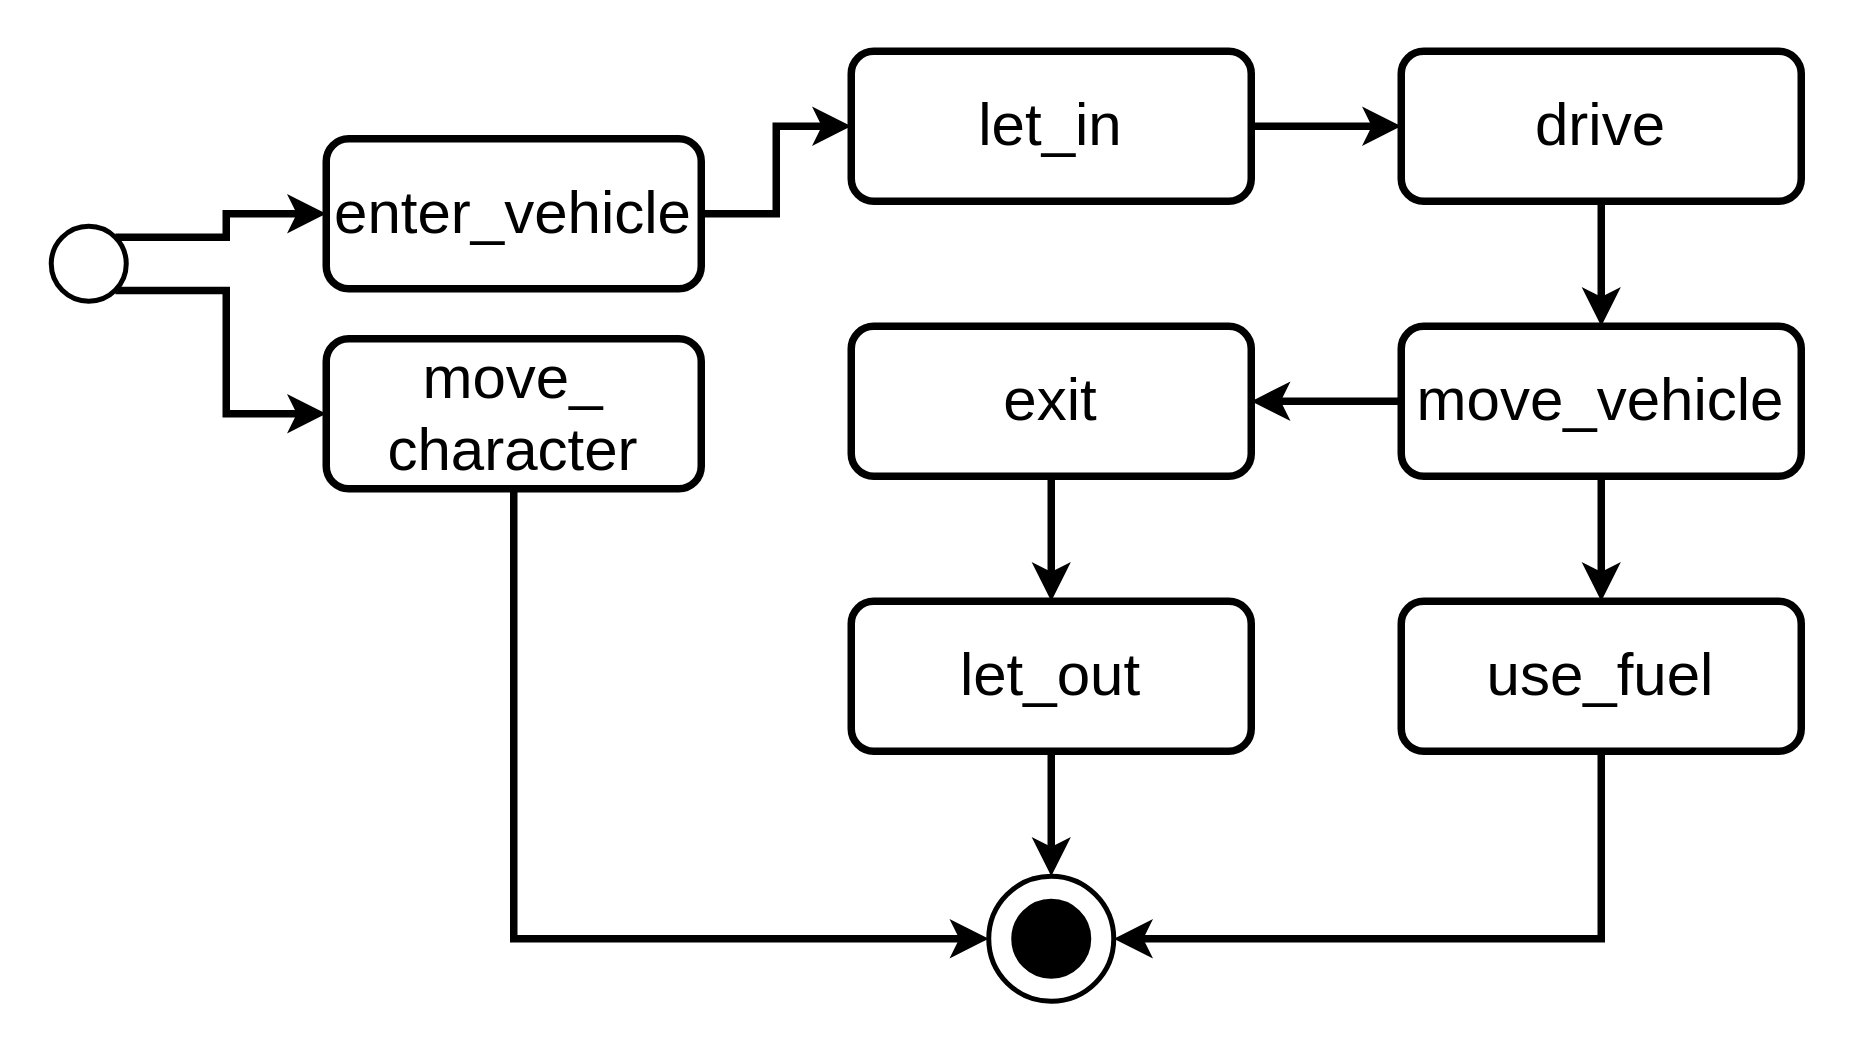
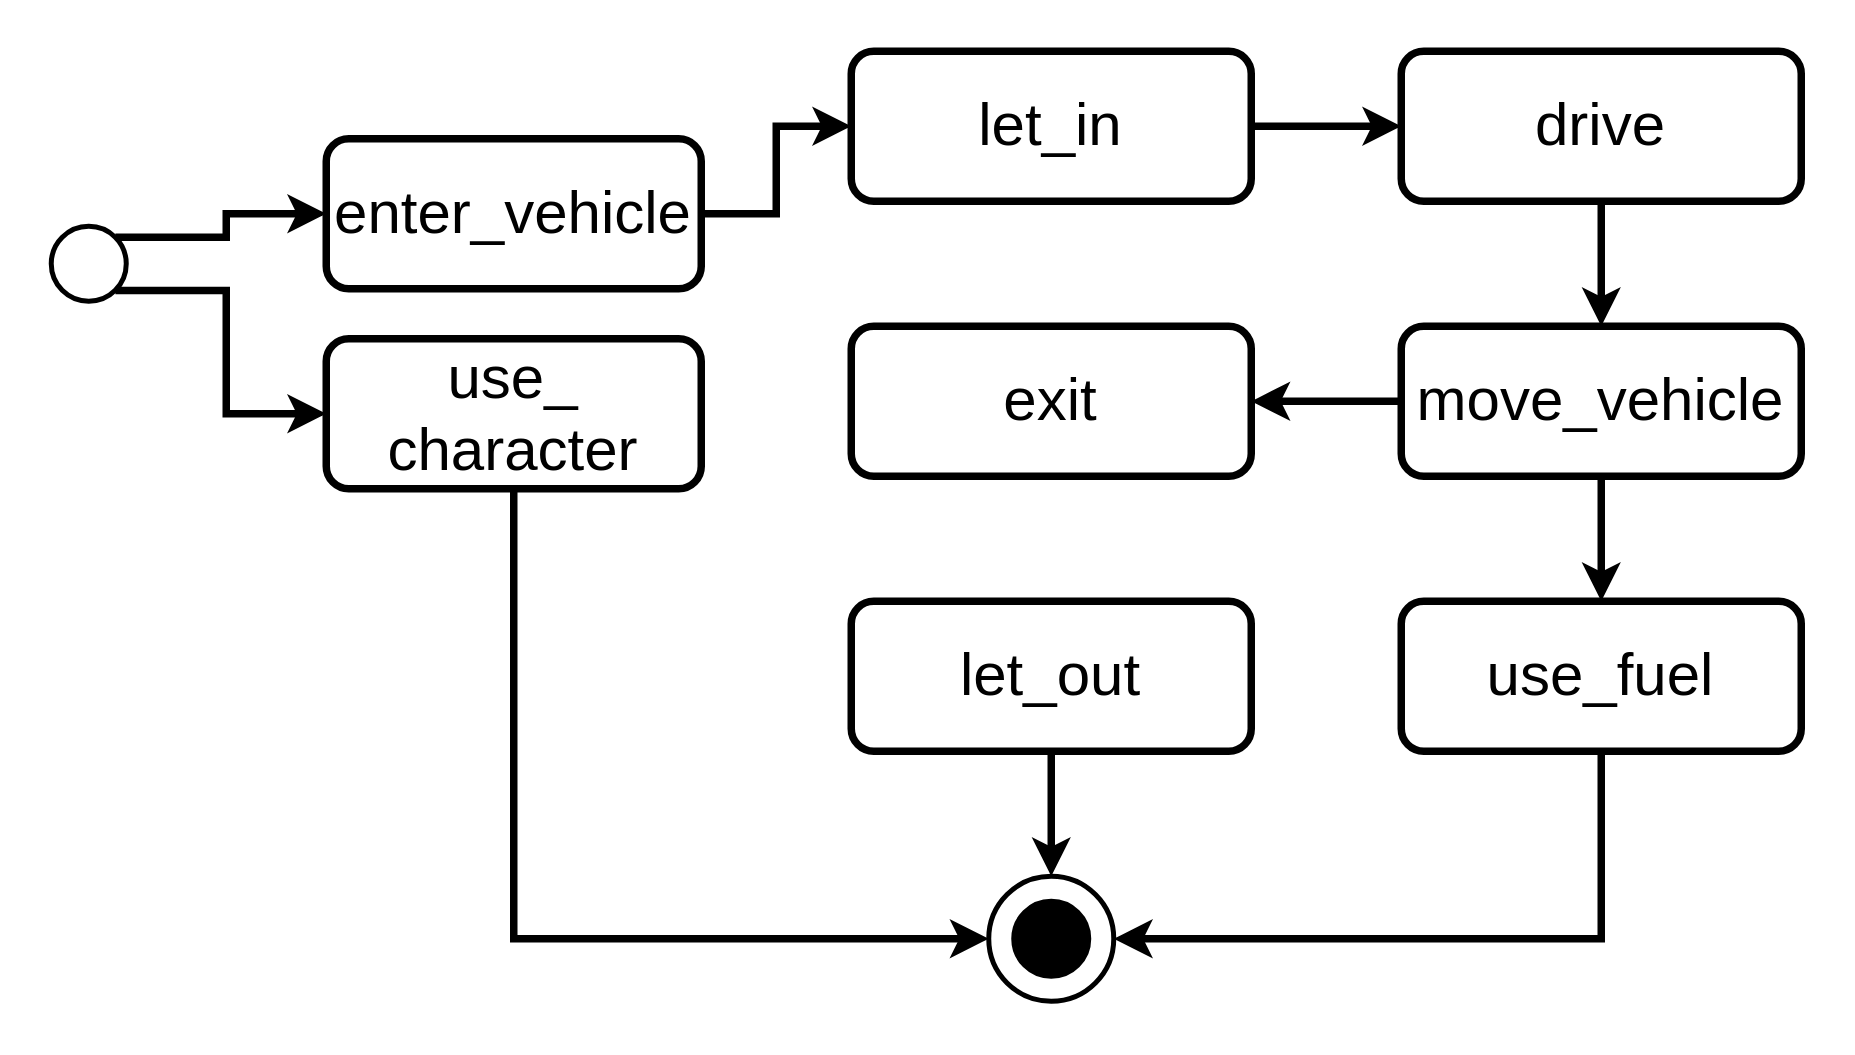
(514, 414) -> (514, 414)
(1051, 527) -> none
